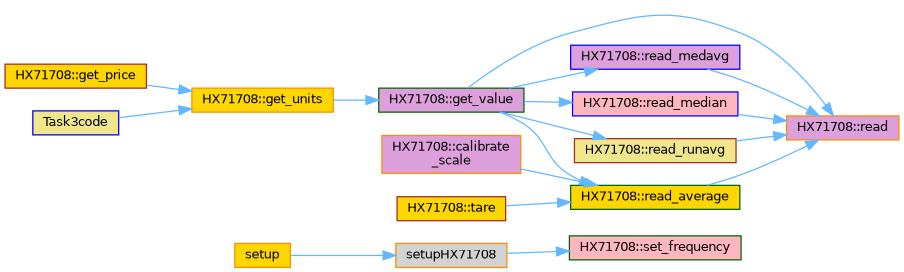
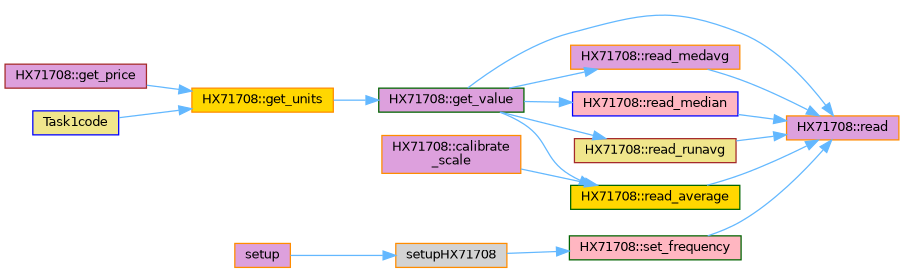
(655, 57) -> (655, 57)
(76, 76) -> (76, 76)
(76, 123) -> (76, 123)
none -> (771, 201)
(451, 209) -> none
(263, 255) -> (263, 255)
